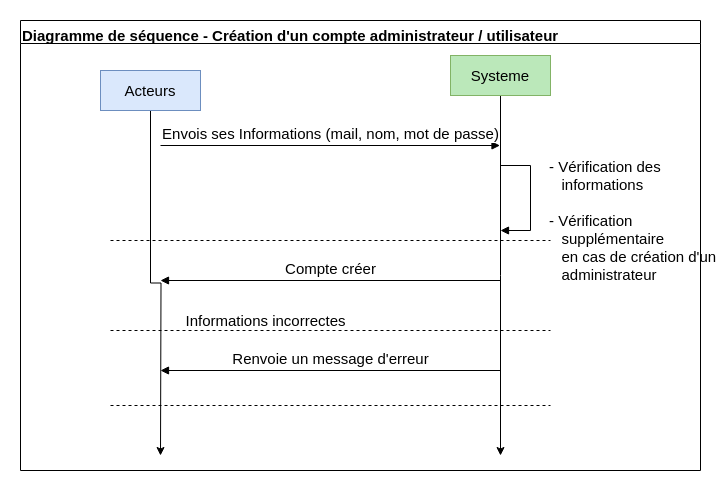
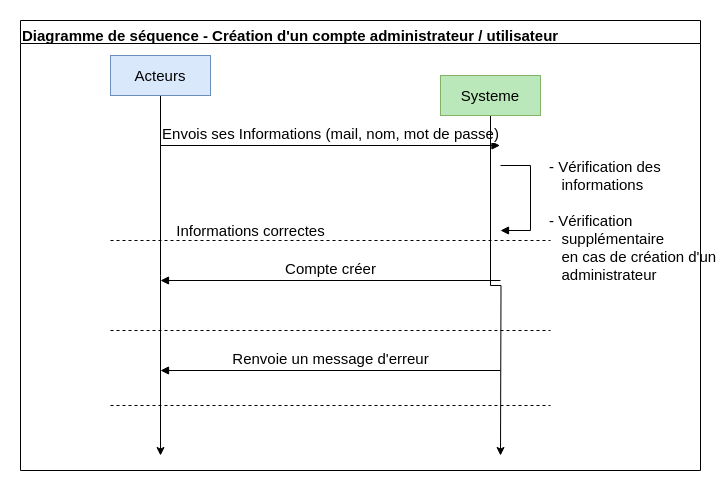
(501, 76) -> (491, 96)
(151, 91) -> (161, 76)
none -> (251, 231)
(266, 321) -> none
